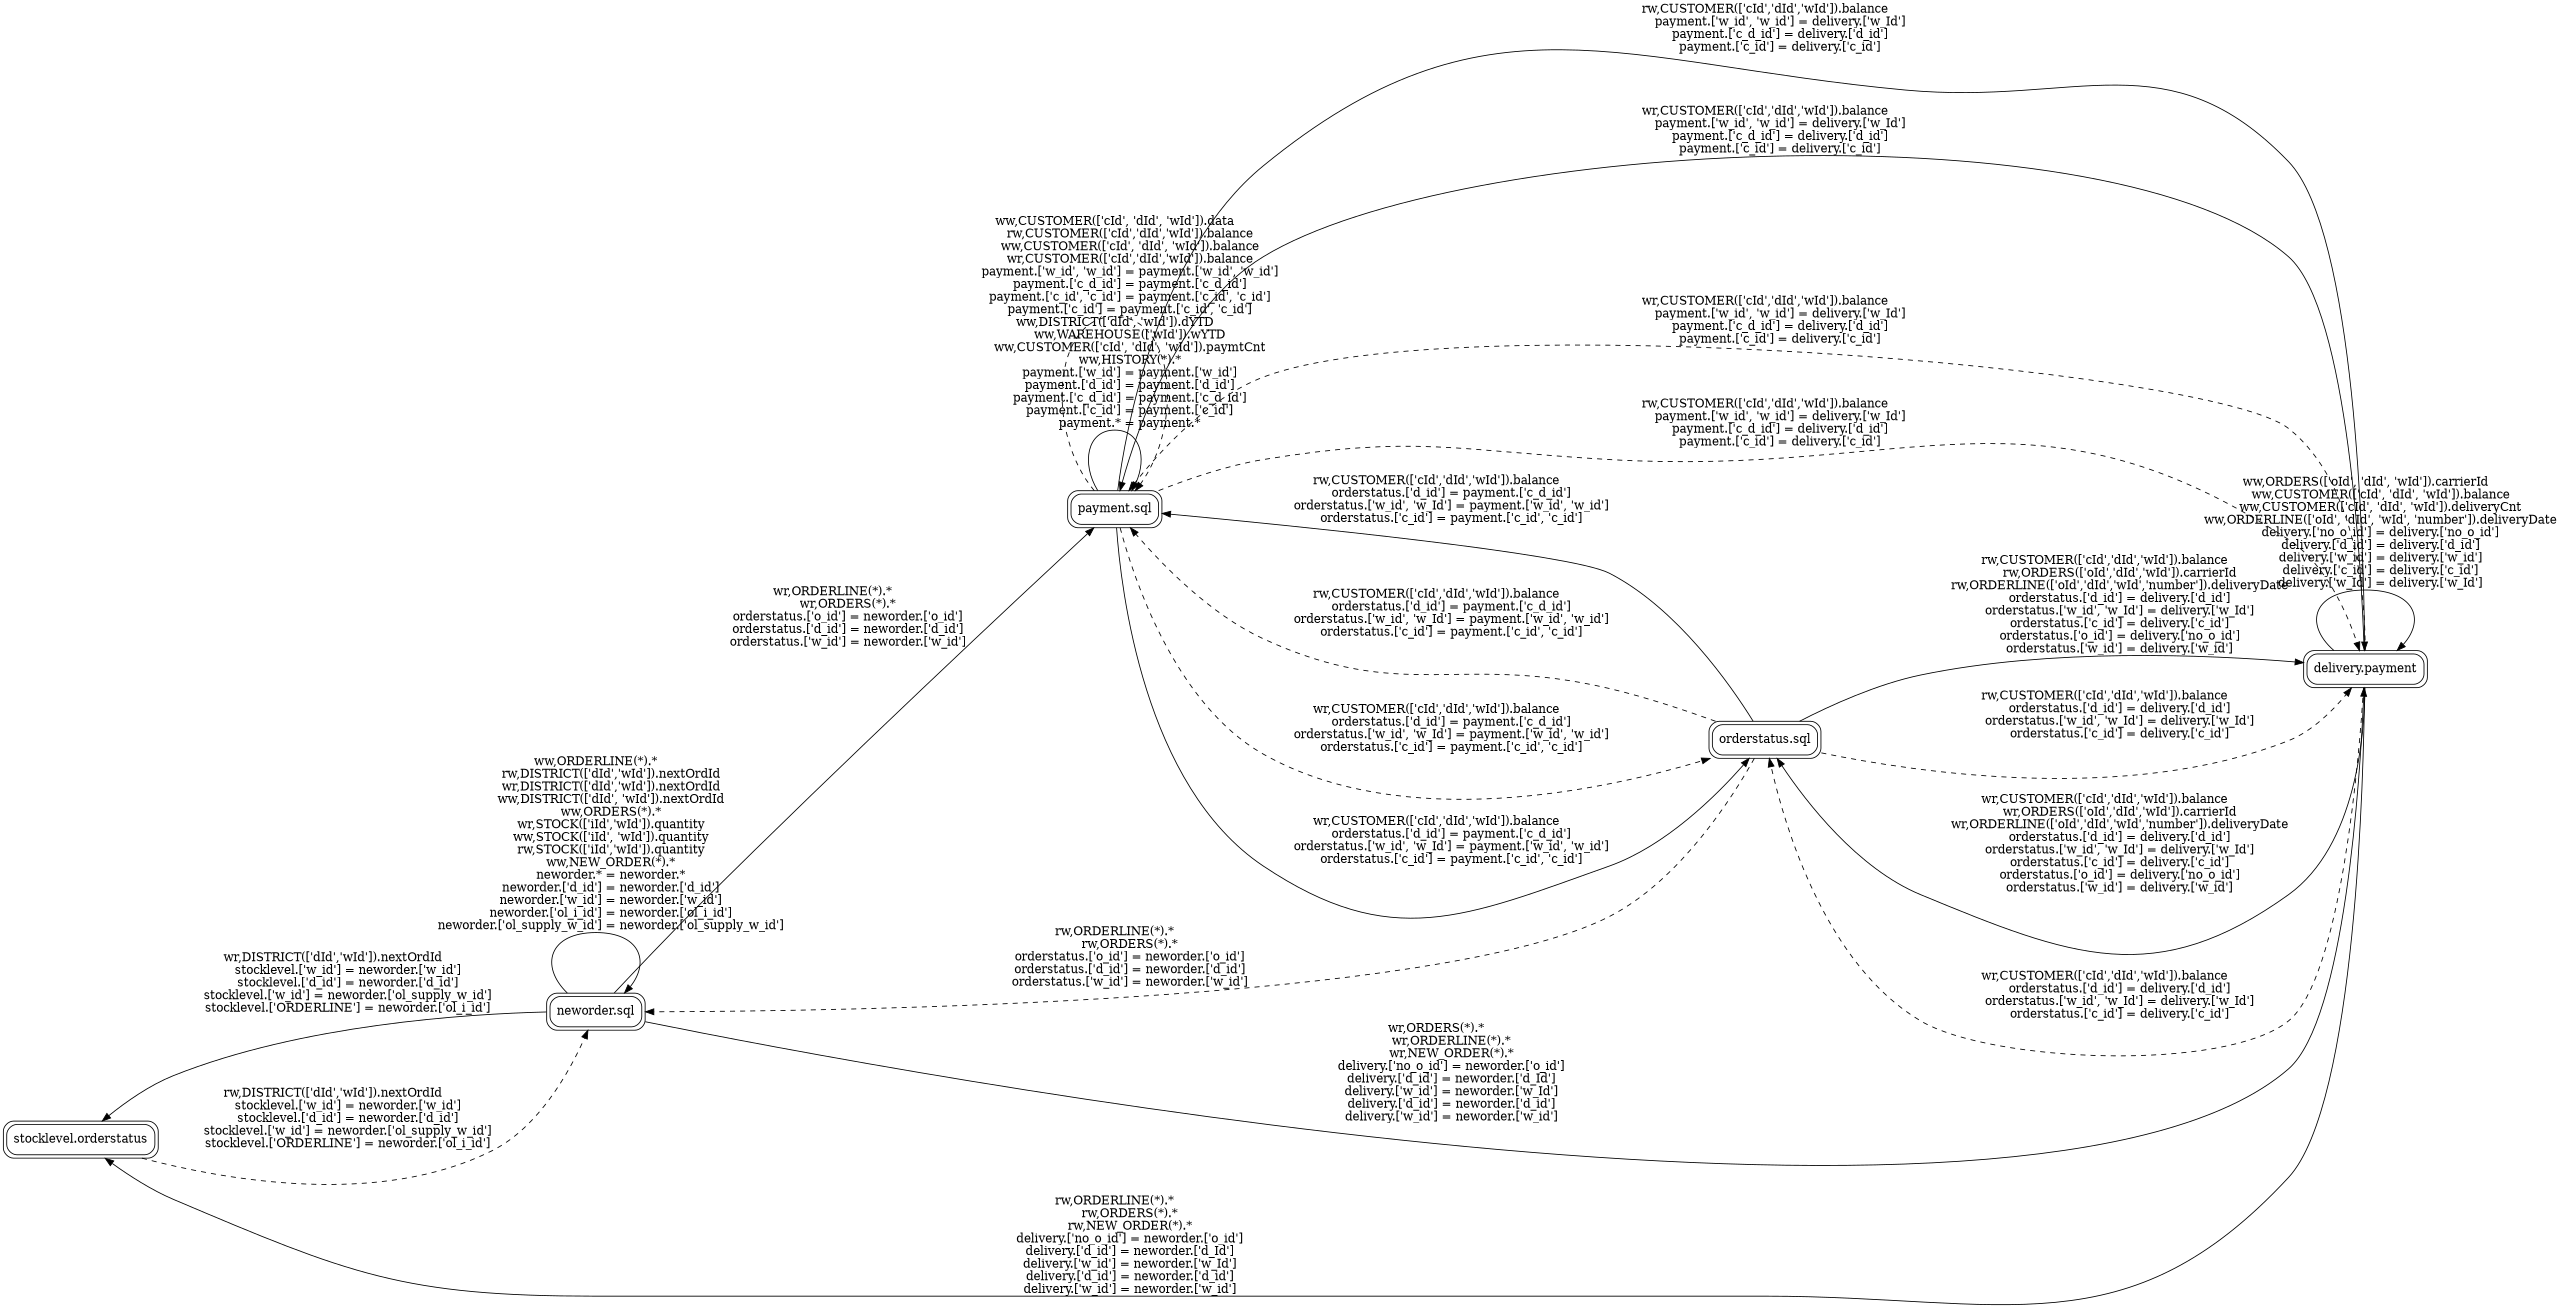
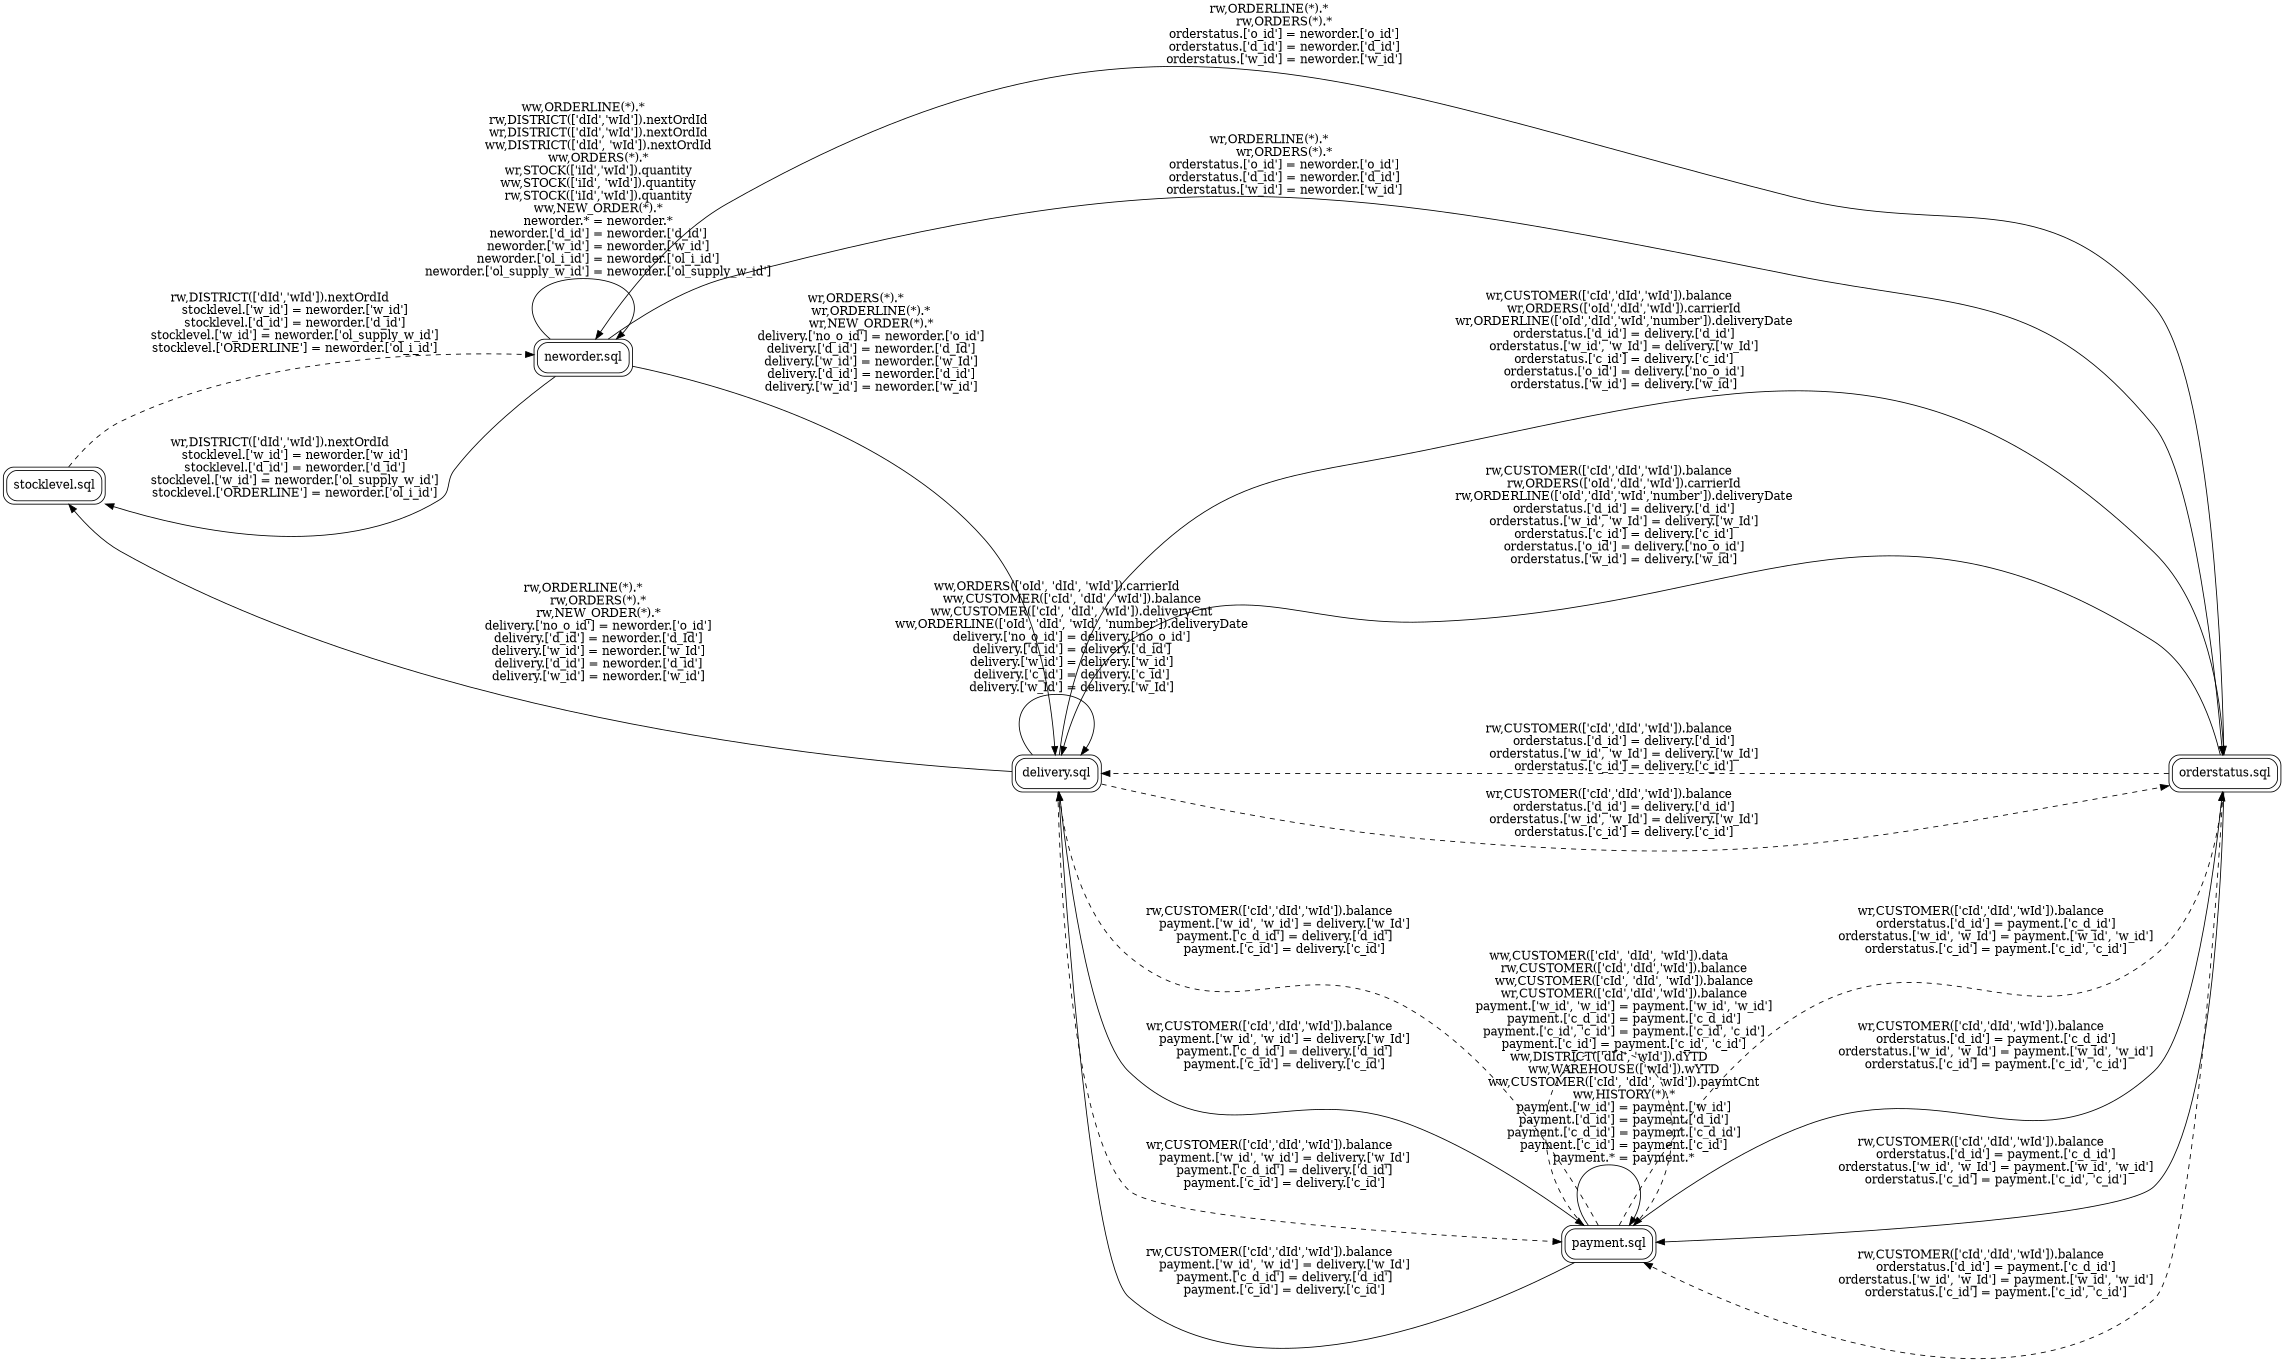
(2366, 669) -> (1057, 774)
(848, 760) -> (1557, 230)
(1244, 988) -> (1580, 140)
(81, 1140) -> (54, 486)
